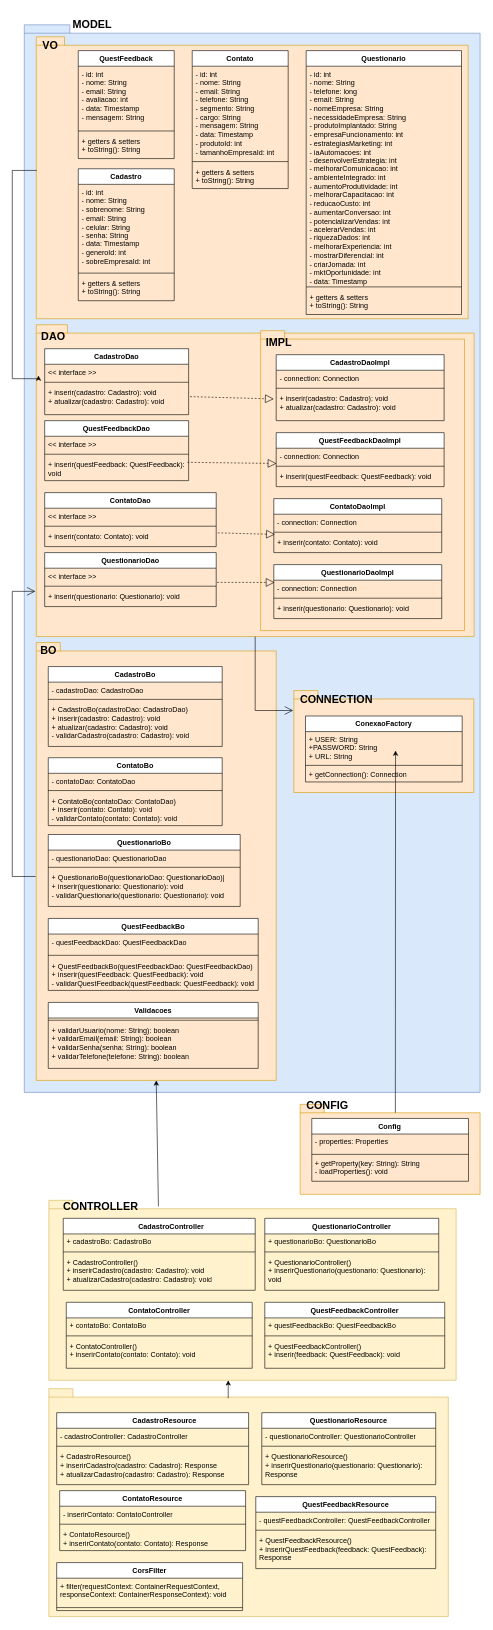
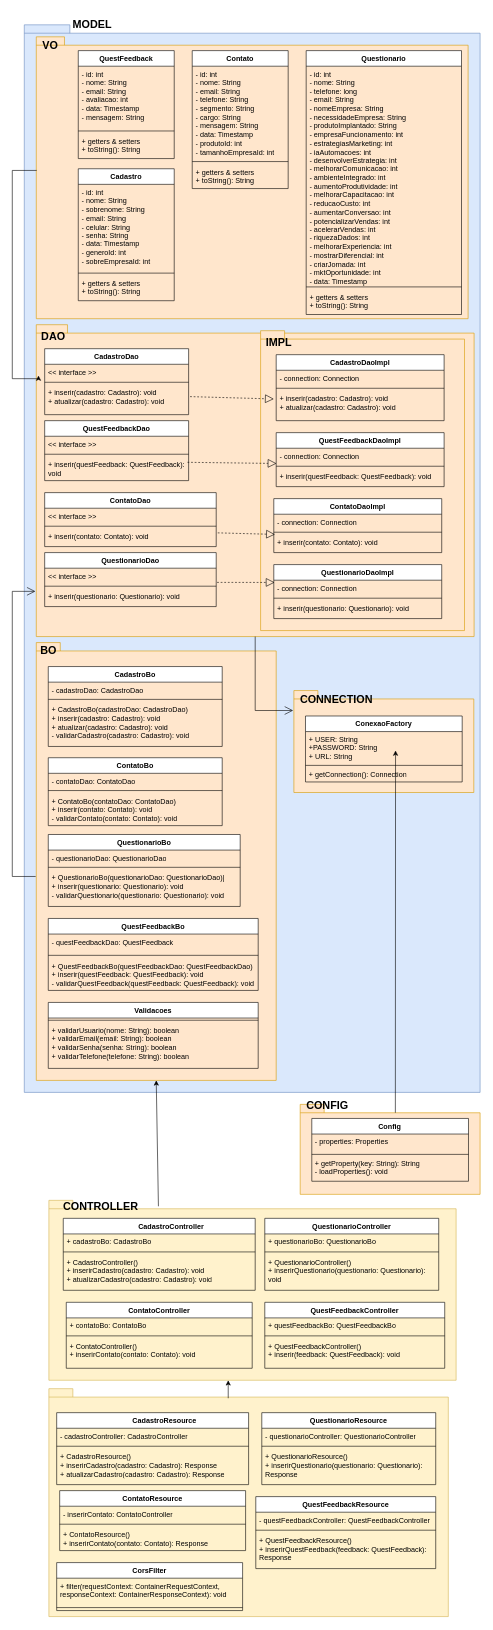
(122, 942) -> (116, 942)
